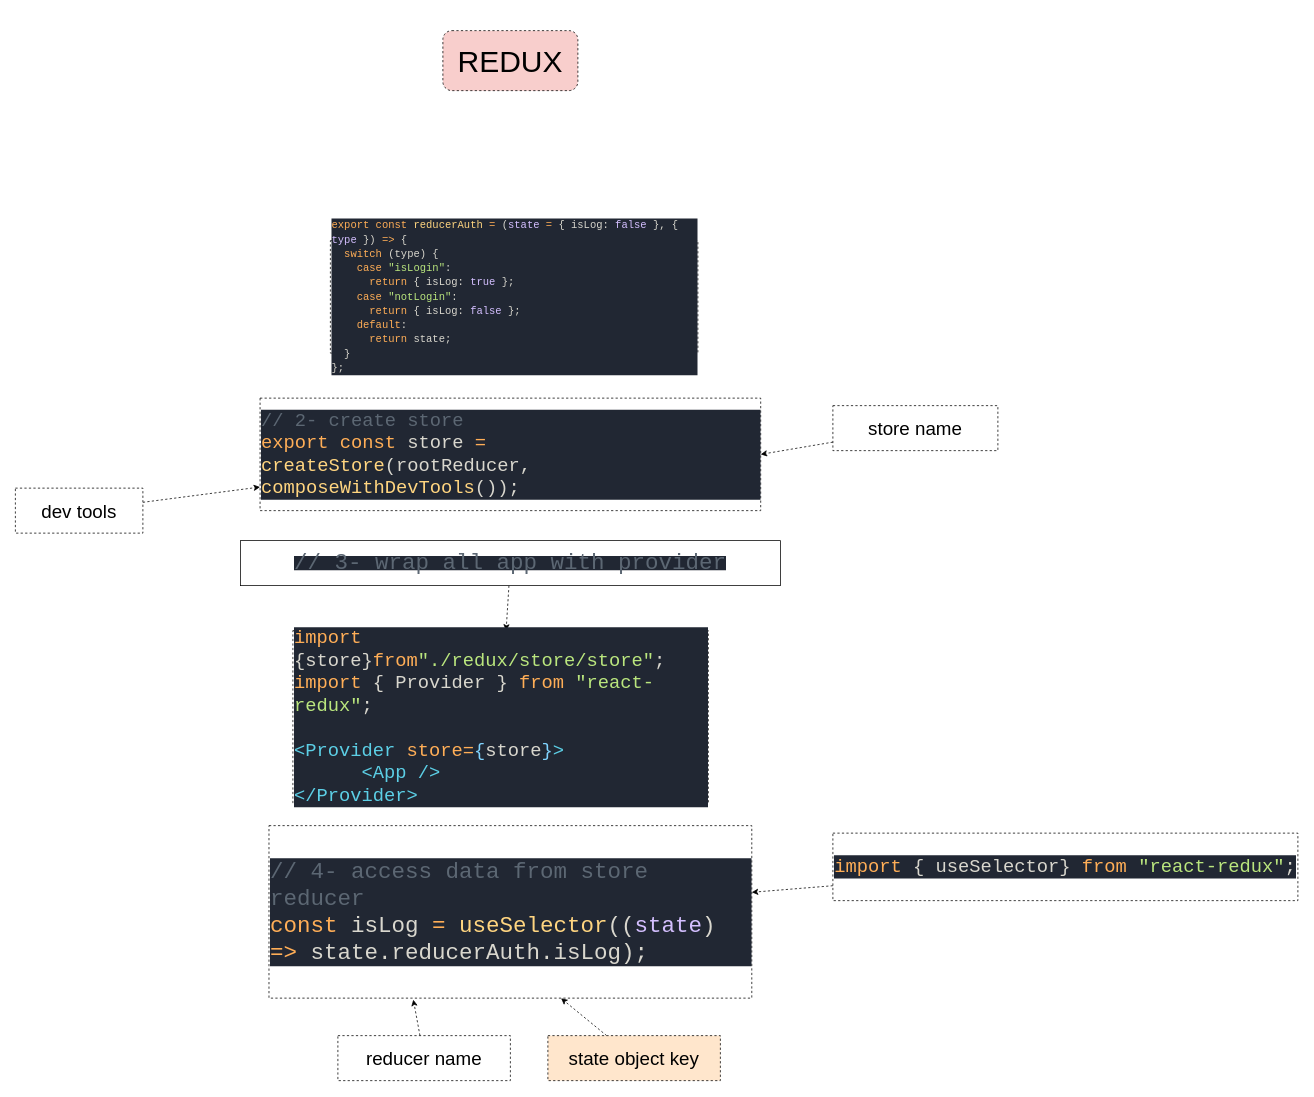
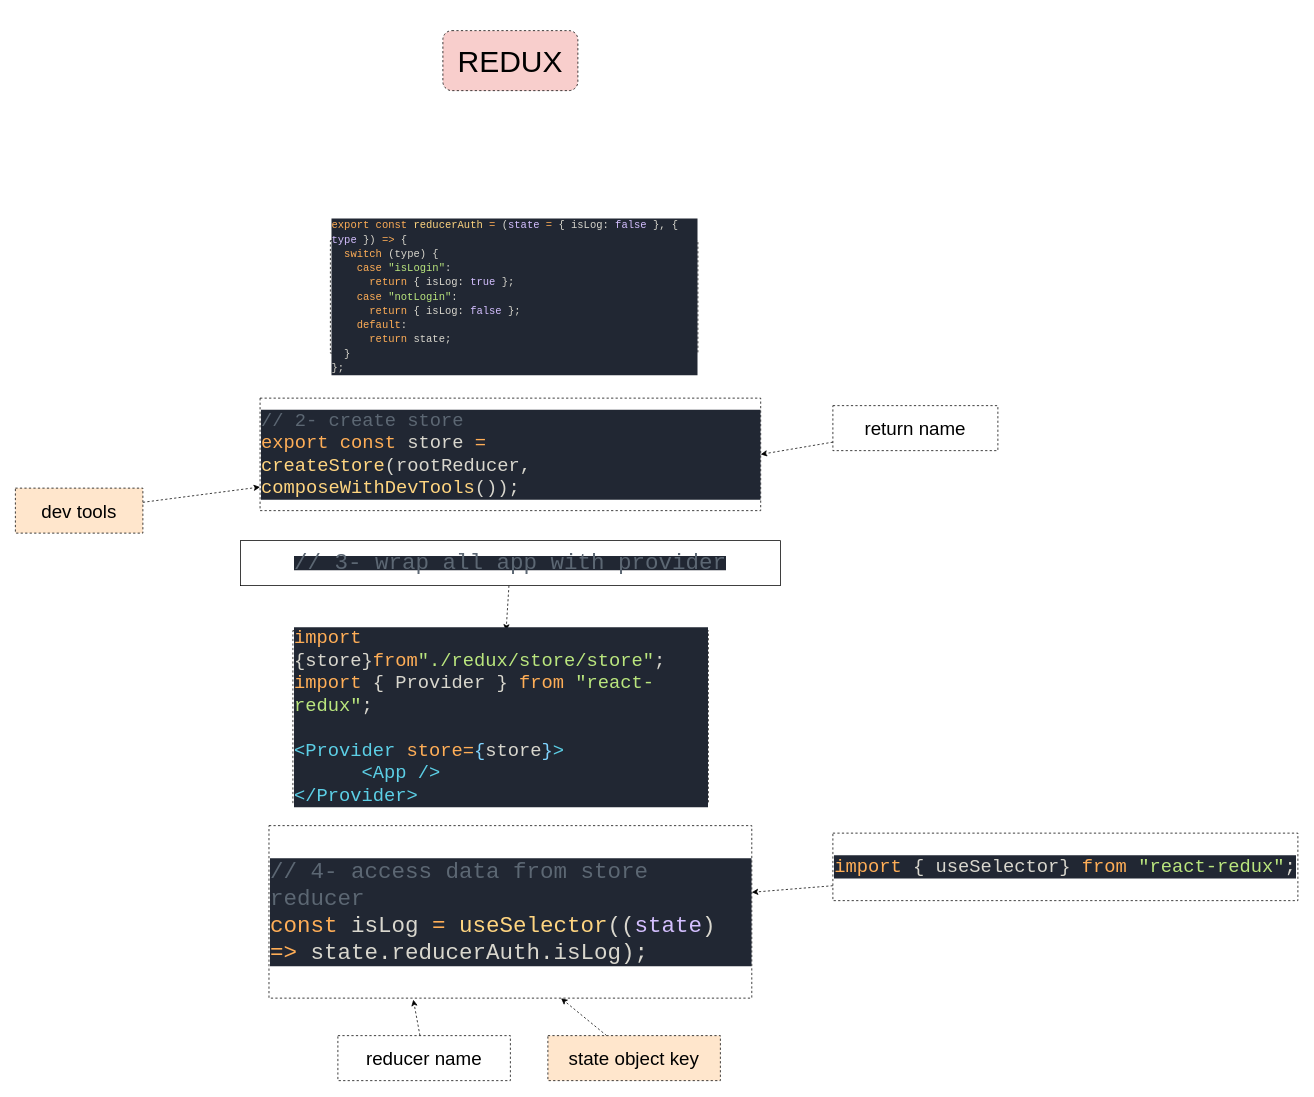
(915, 428) -> (915, 428)
(79, 510) -> (79, 510)
